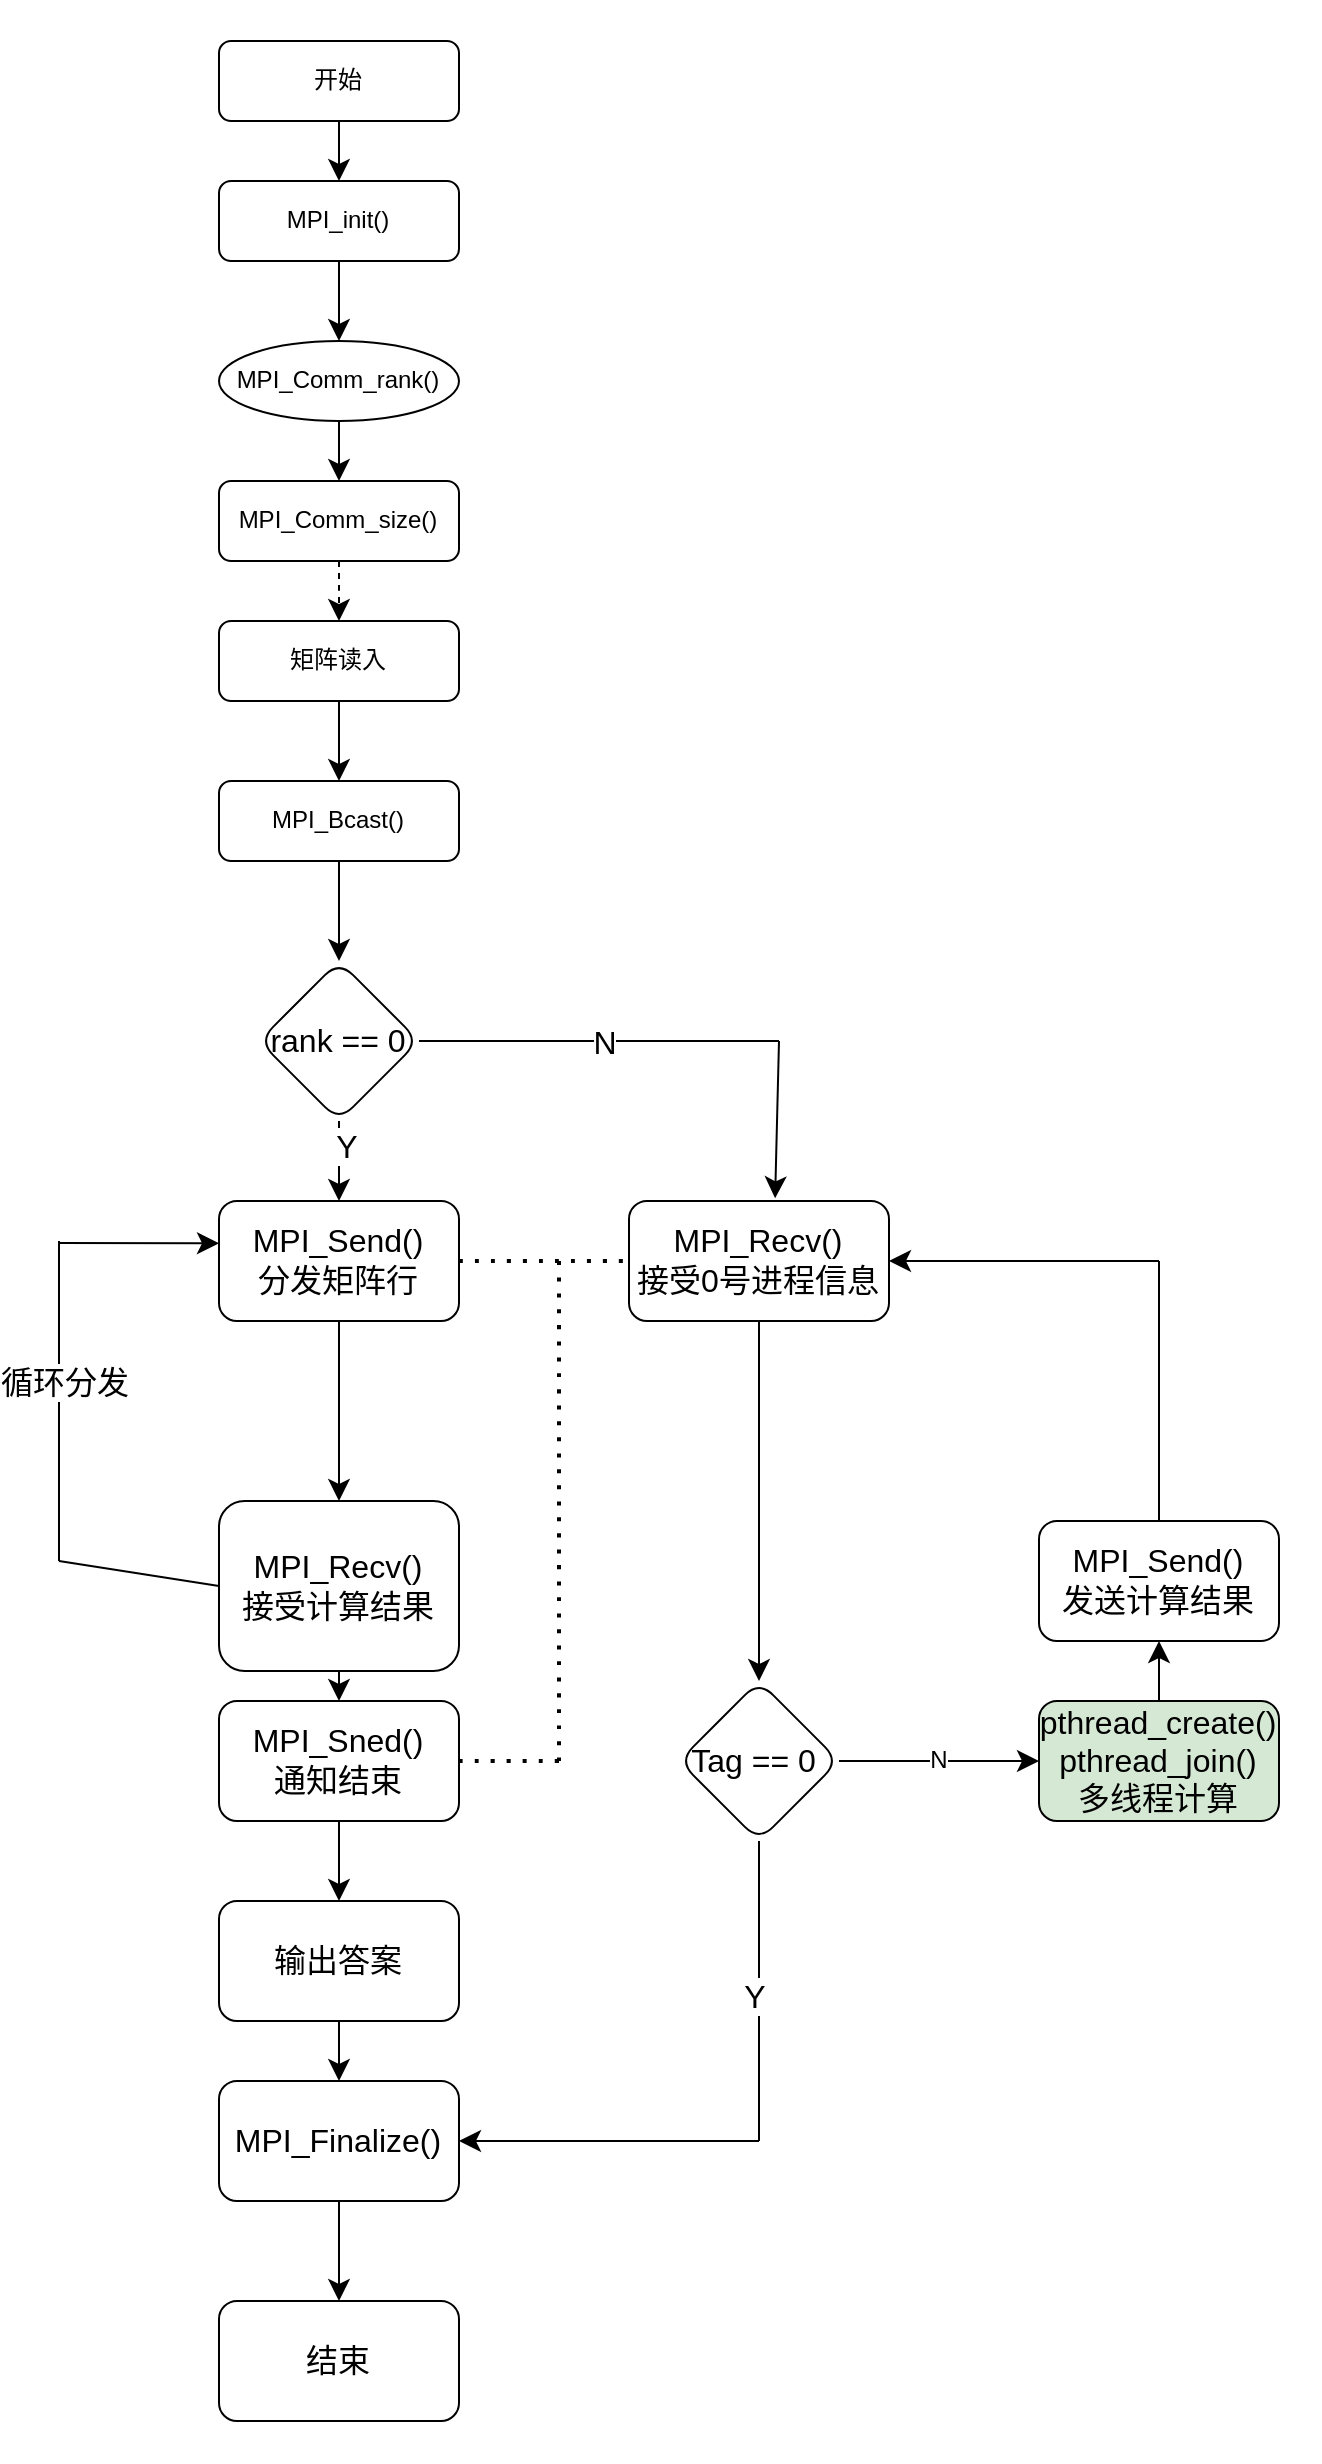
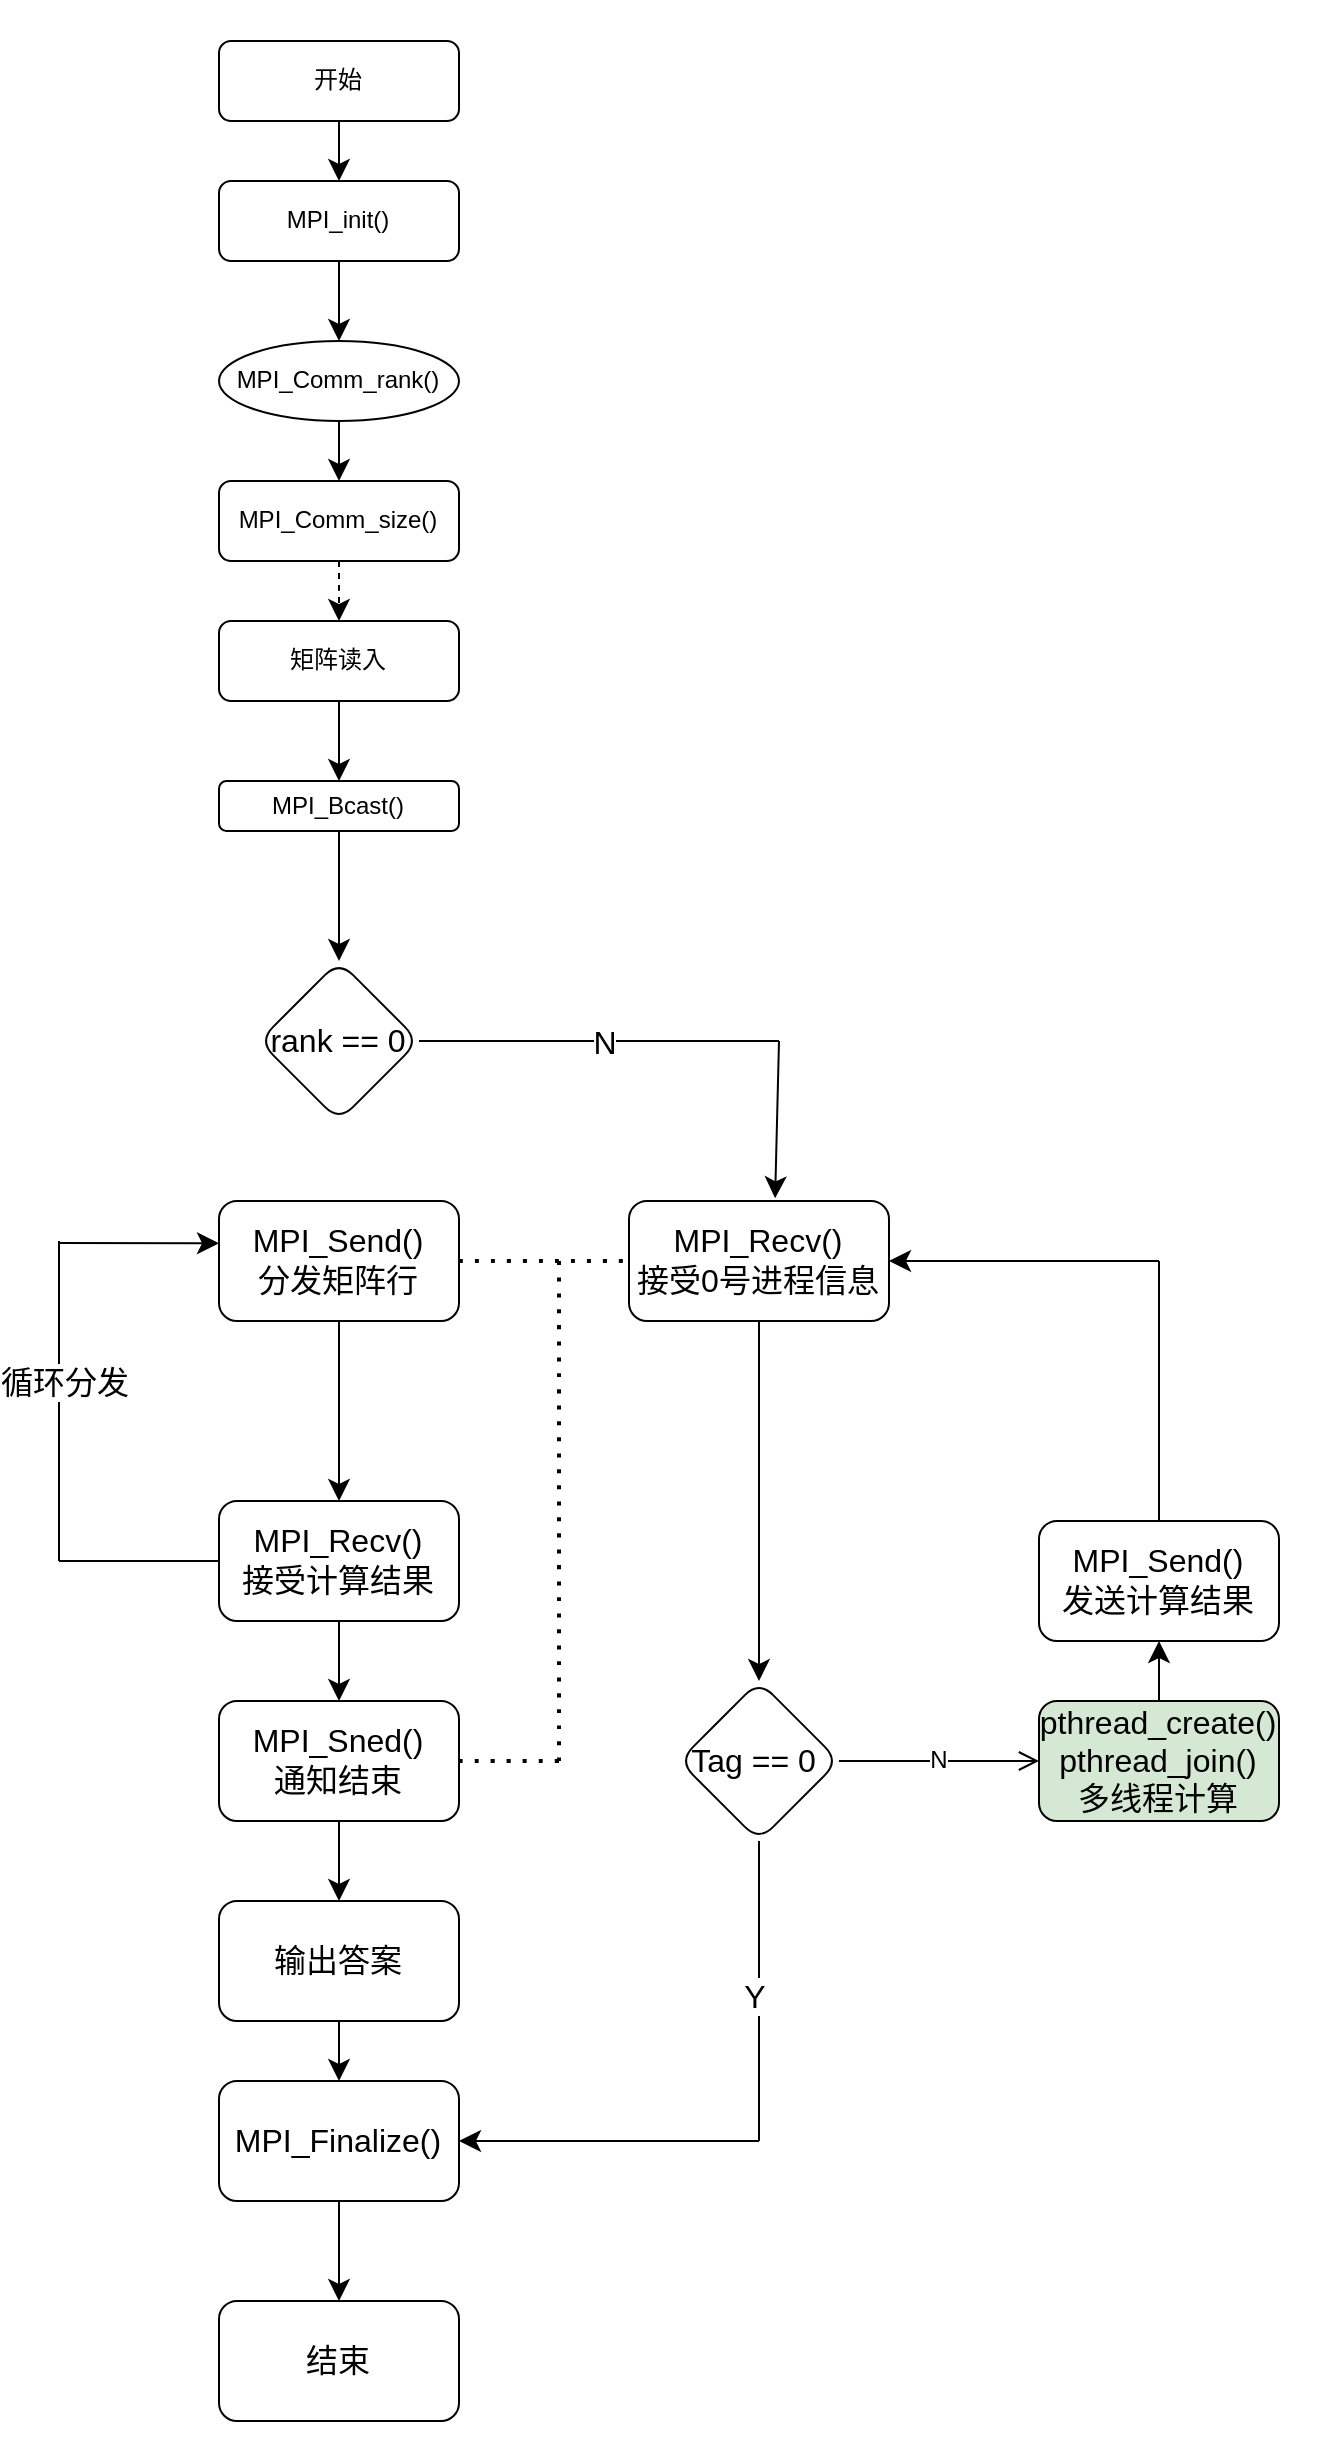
(339, 821) -> (339, 806)
(339, 1134) -> none
(339, 1586) -> (339, 1561)
(1021, 1761) -> (1025, 1761)
